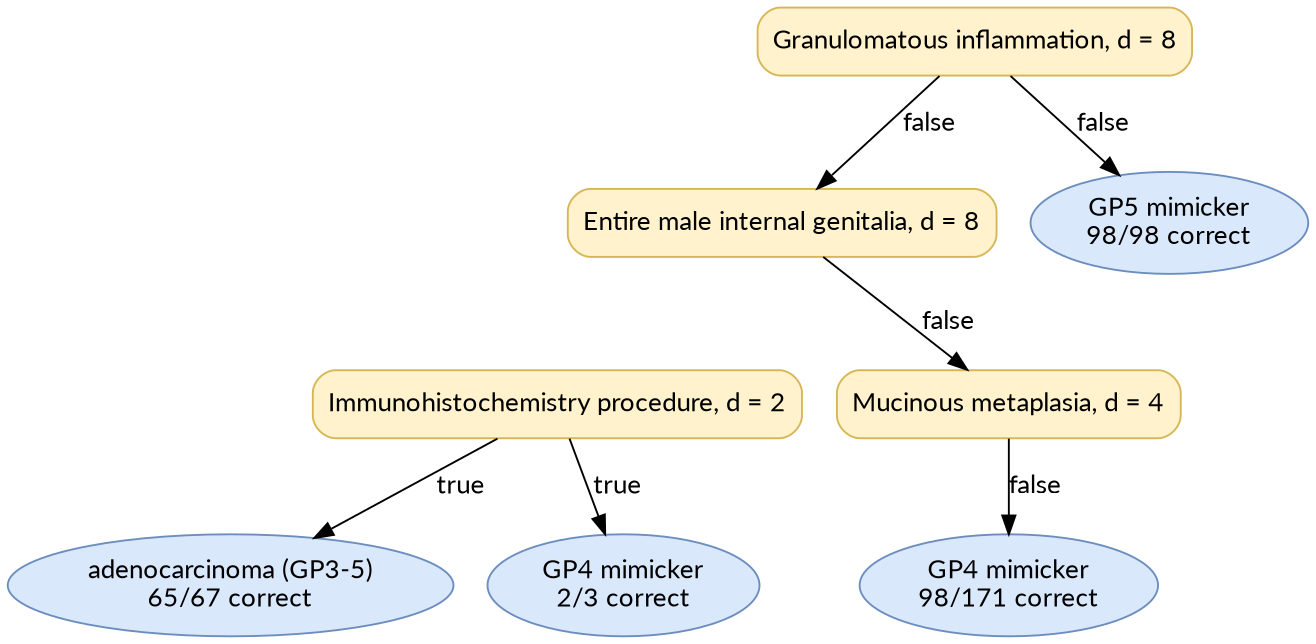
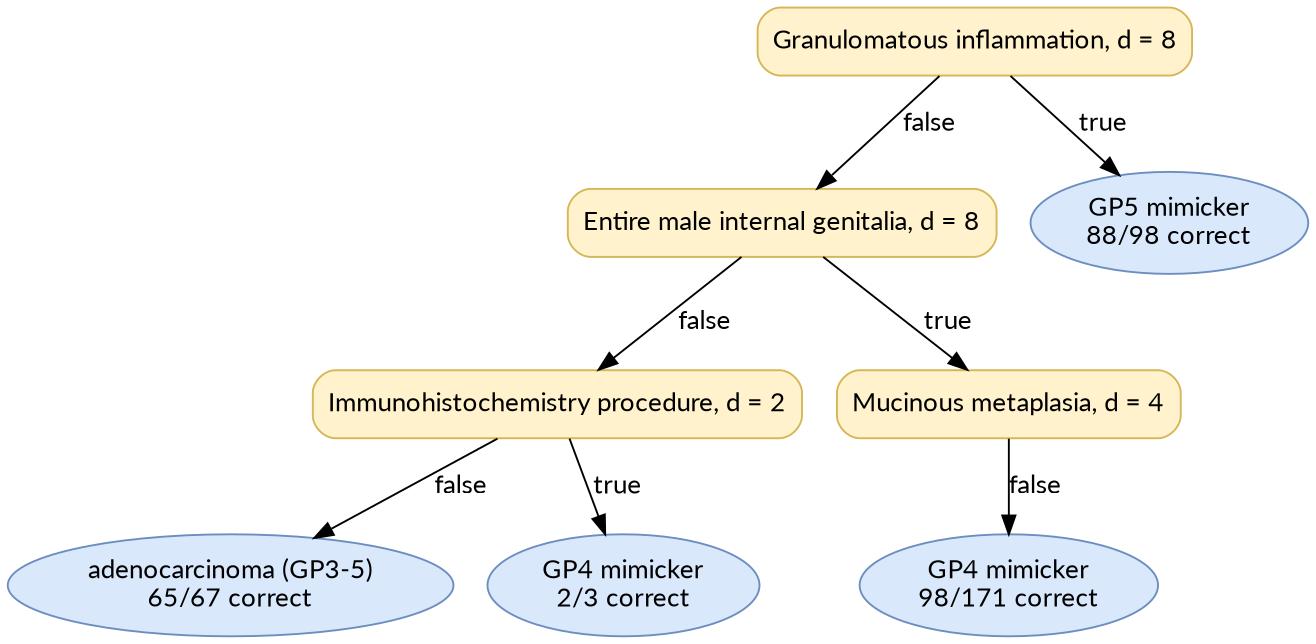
(1103, 124) -> (1103, 124)
(1169, 236) -> (1169, 236)
none -> (678, 307)
(948, 322) -> (948, 322)
(461, 486) -> (461, 486)
